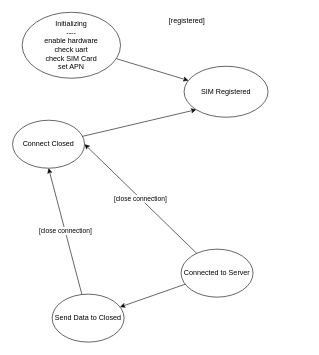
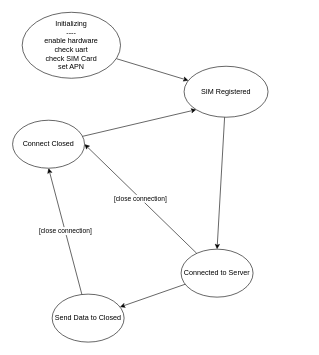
(187, 21) -> none
none -> (223, 135)
